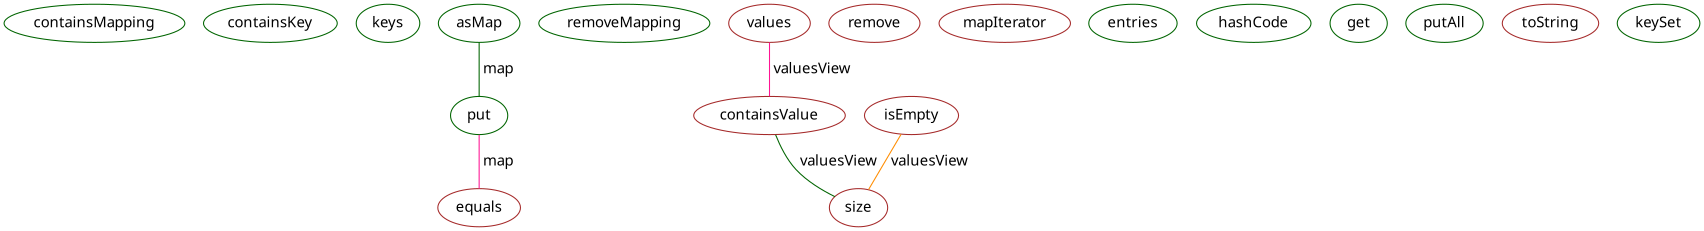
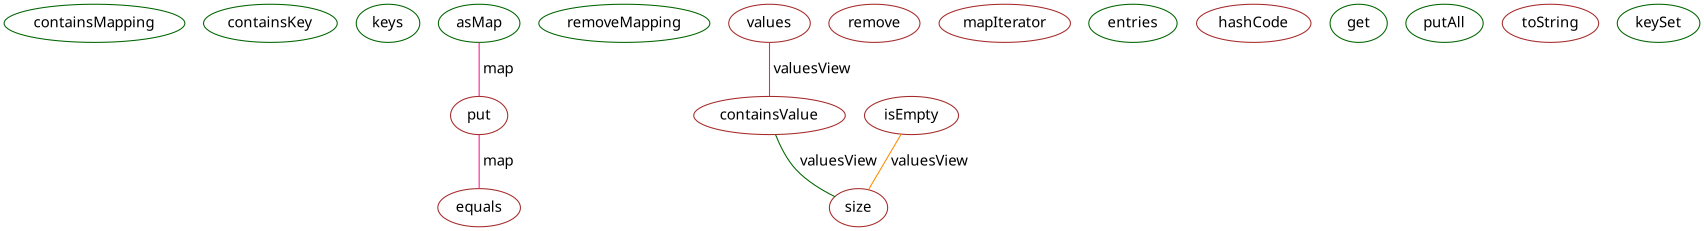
(1254, 23) -> (1254, 23)
(479, 69) -> (479, 69)
(479, 116) -> (479, 116)
